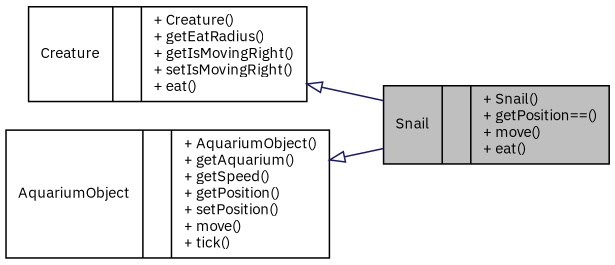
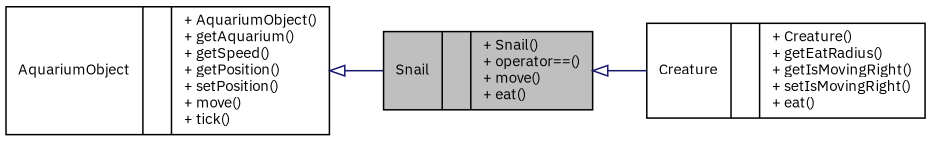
(353, 94) -> (627, 71)
(540, 116) -> (532, 62)
